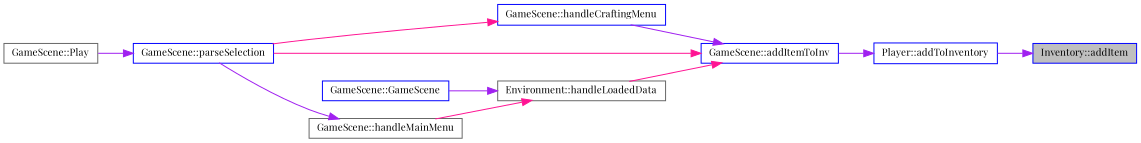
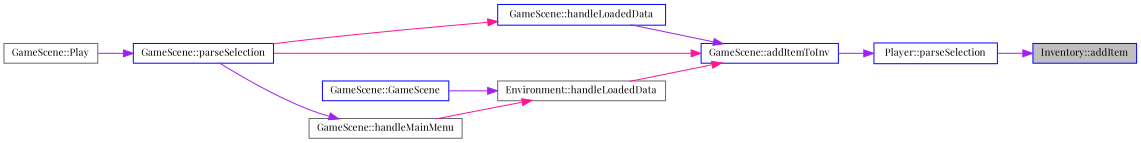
(582, 15) -> (582, 15)
(936, 53) -> (936, 53)
